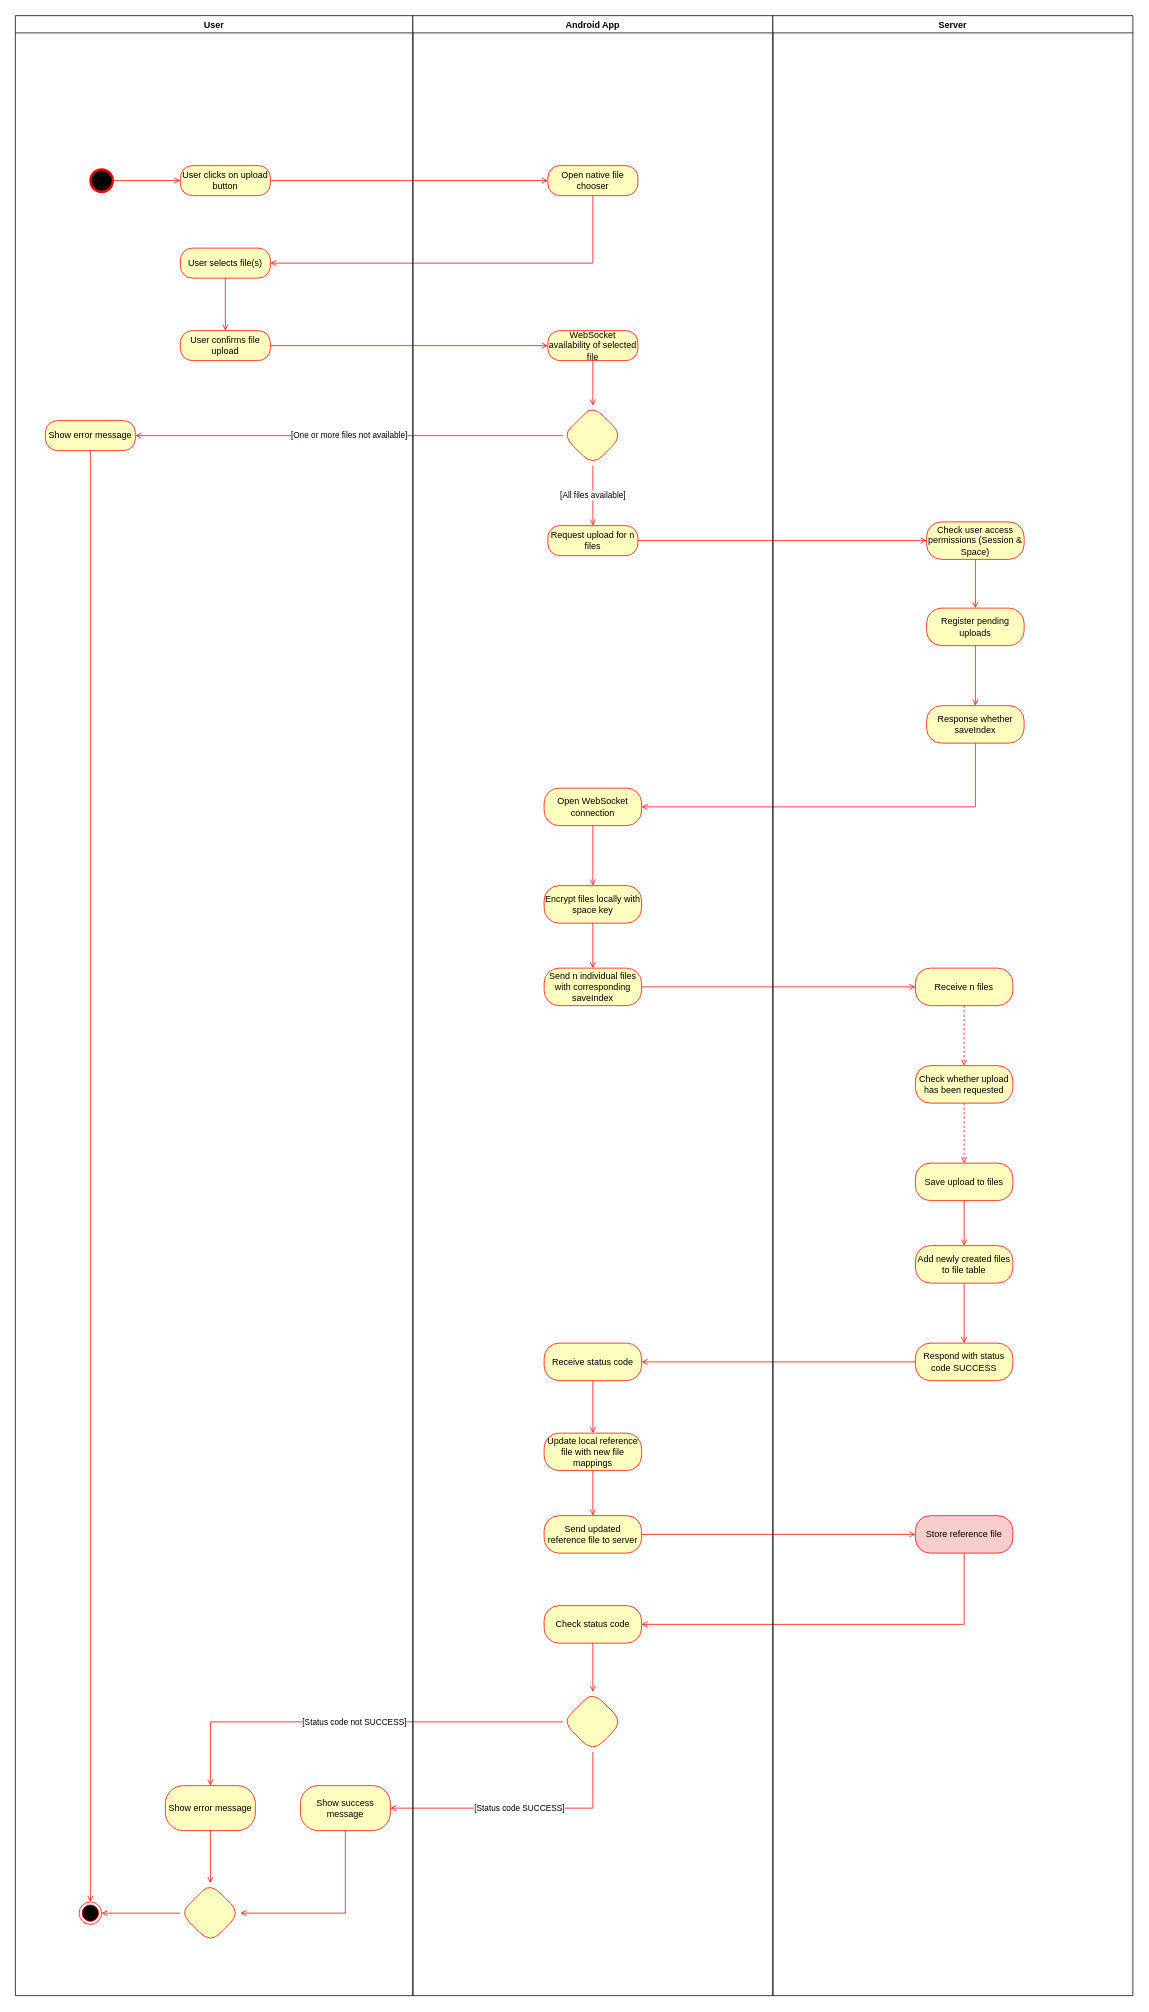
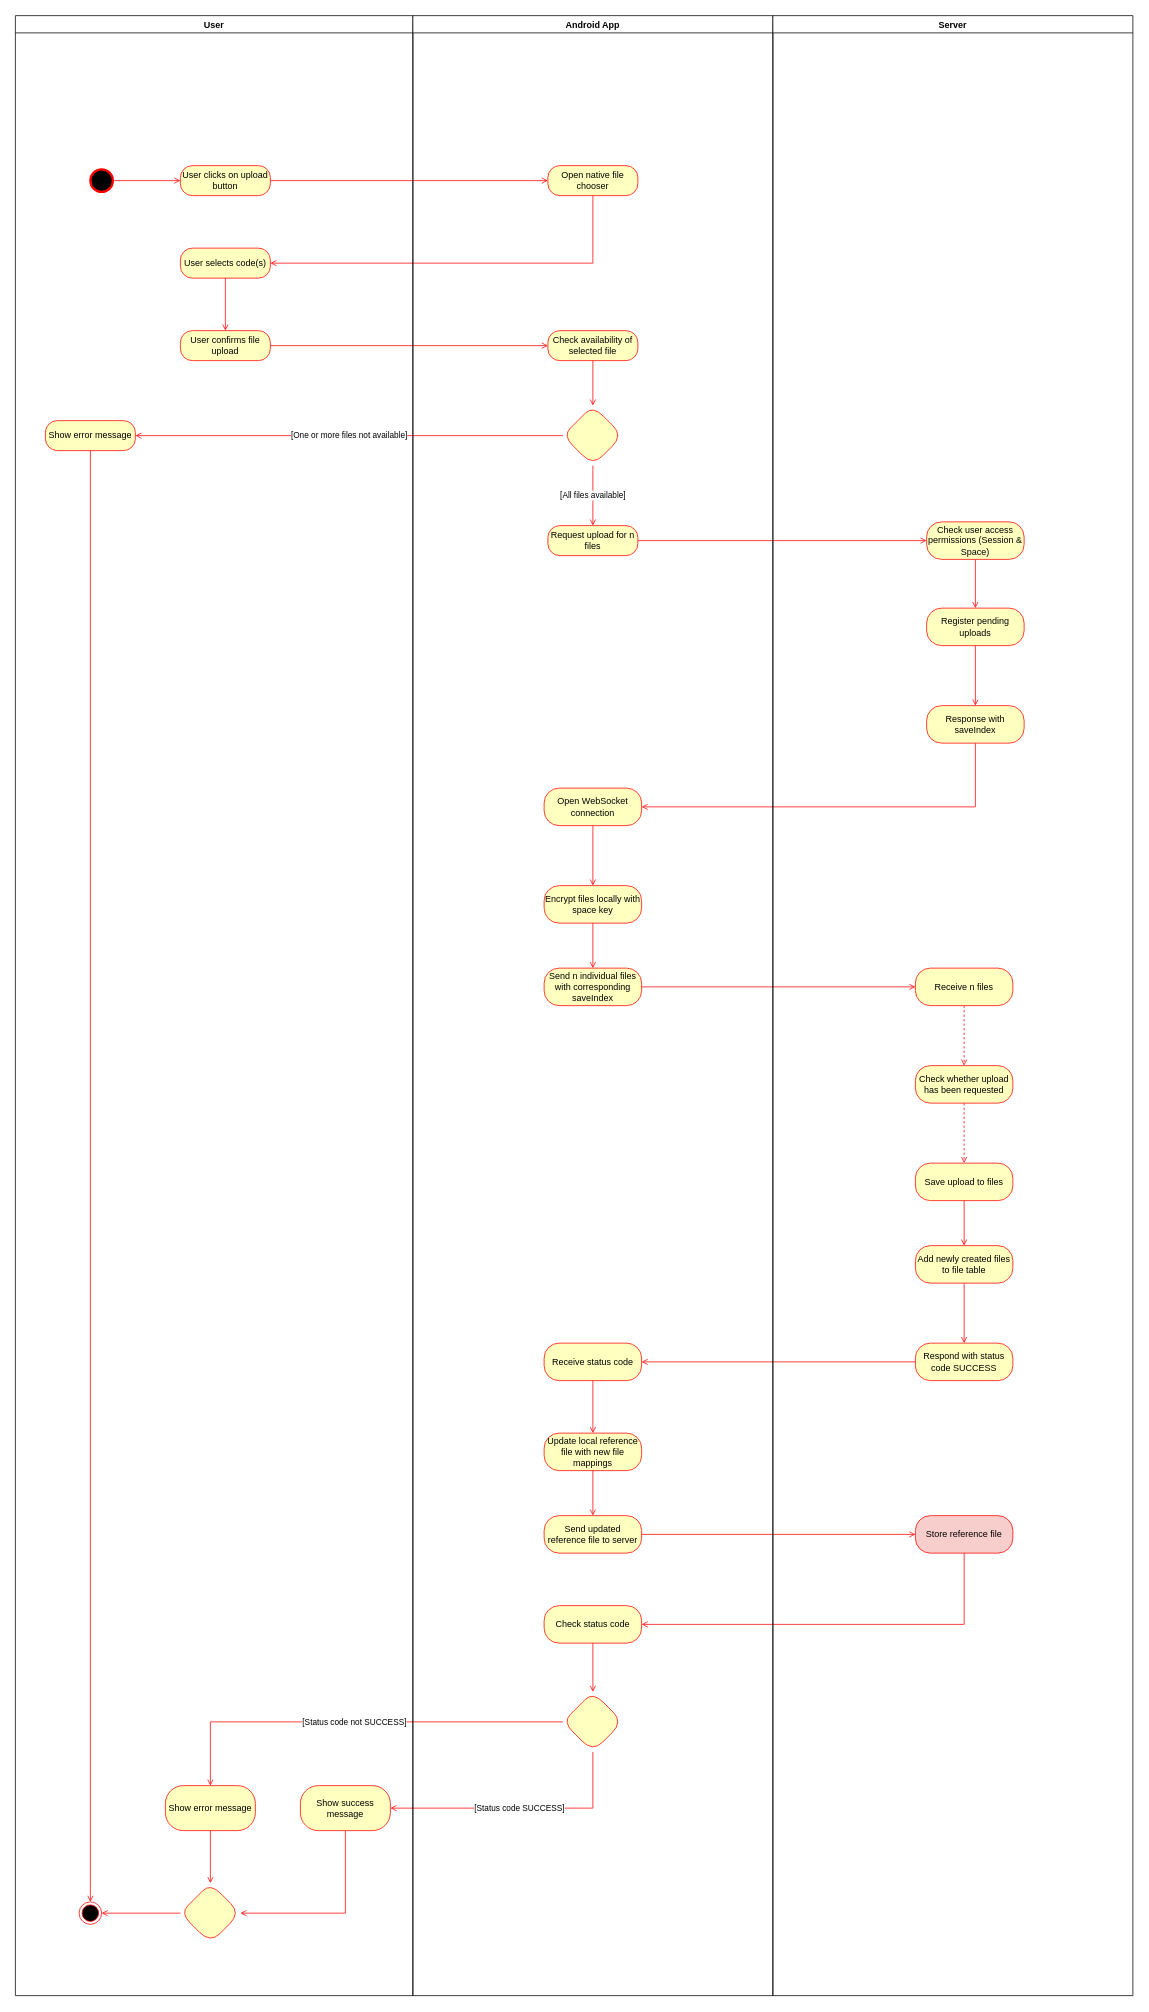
(225, 263) -> (225, 263)
(593, 345) -> (593, 345)
(975, 724) -> (975, 724)
